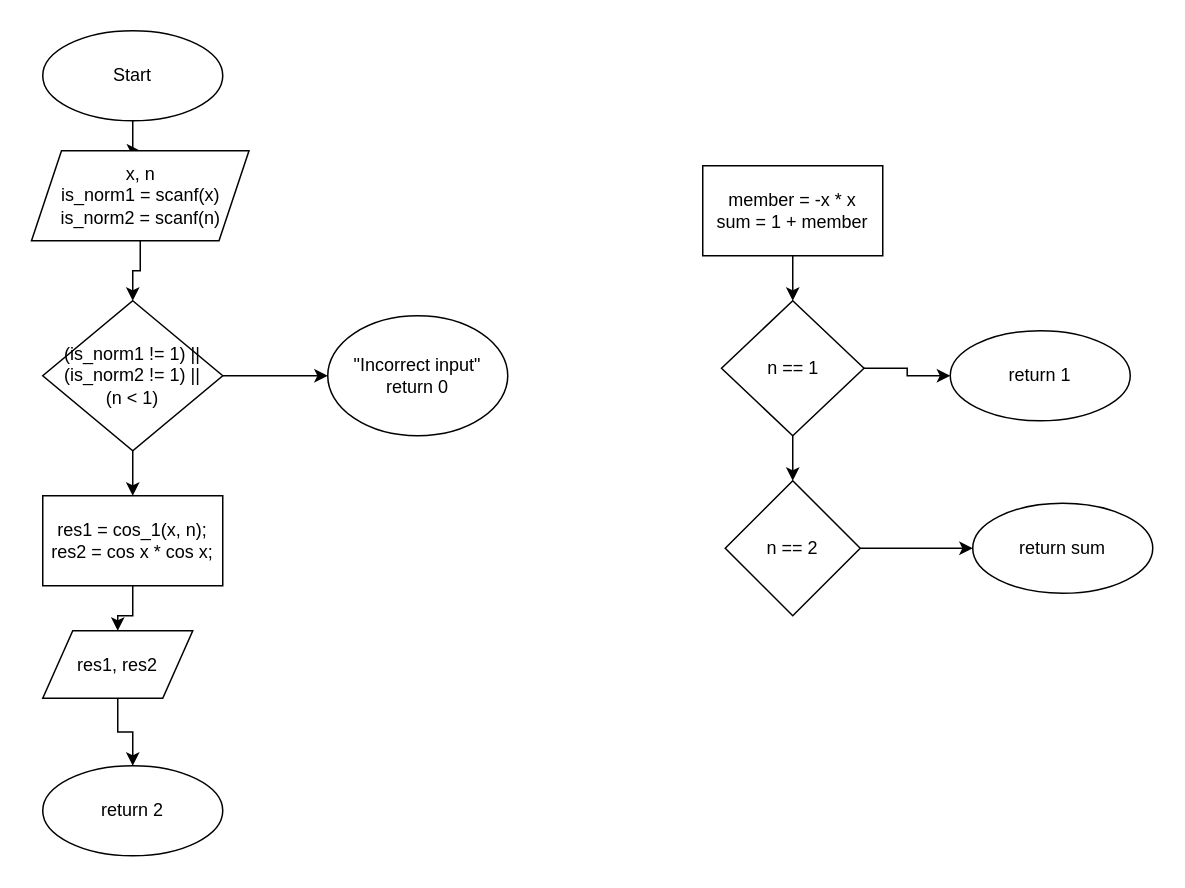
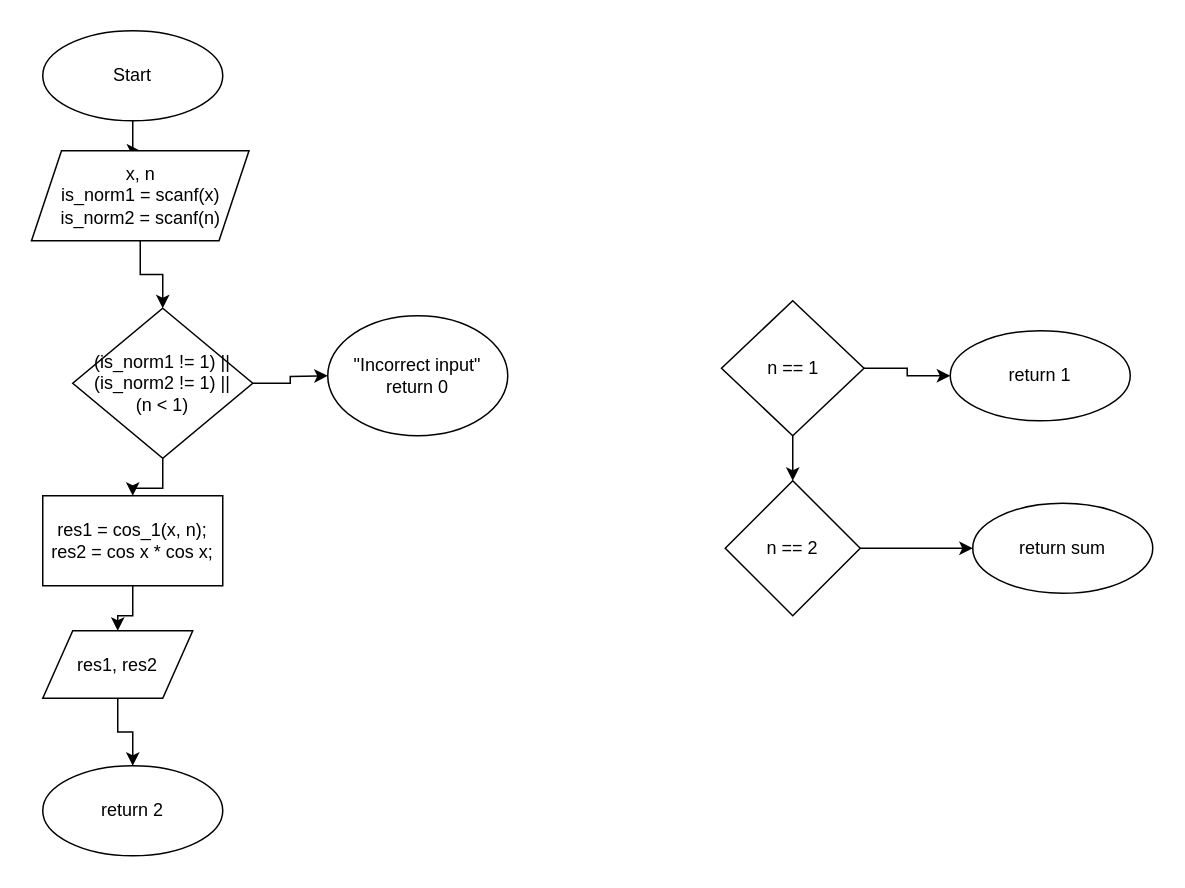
(793, 211) -> none
(793, 284) -> none
(133, 376) -> (163, 383)
